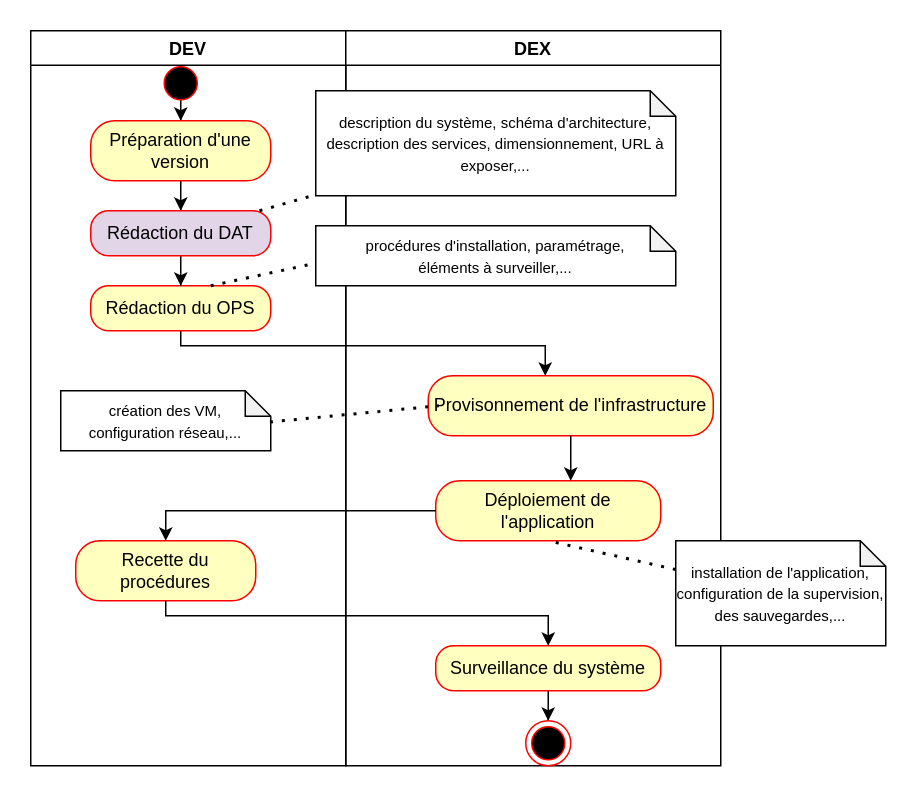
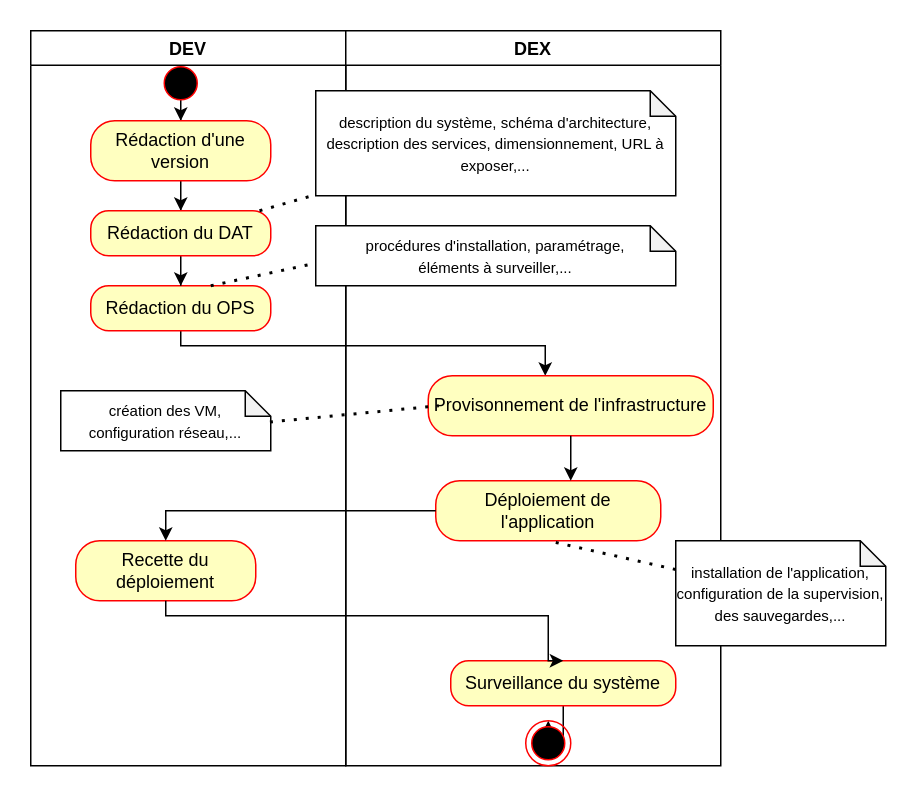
(181, 151) -> (181, 151)
(181, 233) -> (181, 233)
(166, 571) -> (166, 571)
(548, 668) -> (563, 683)
